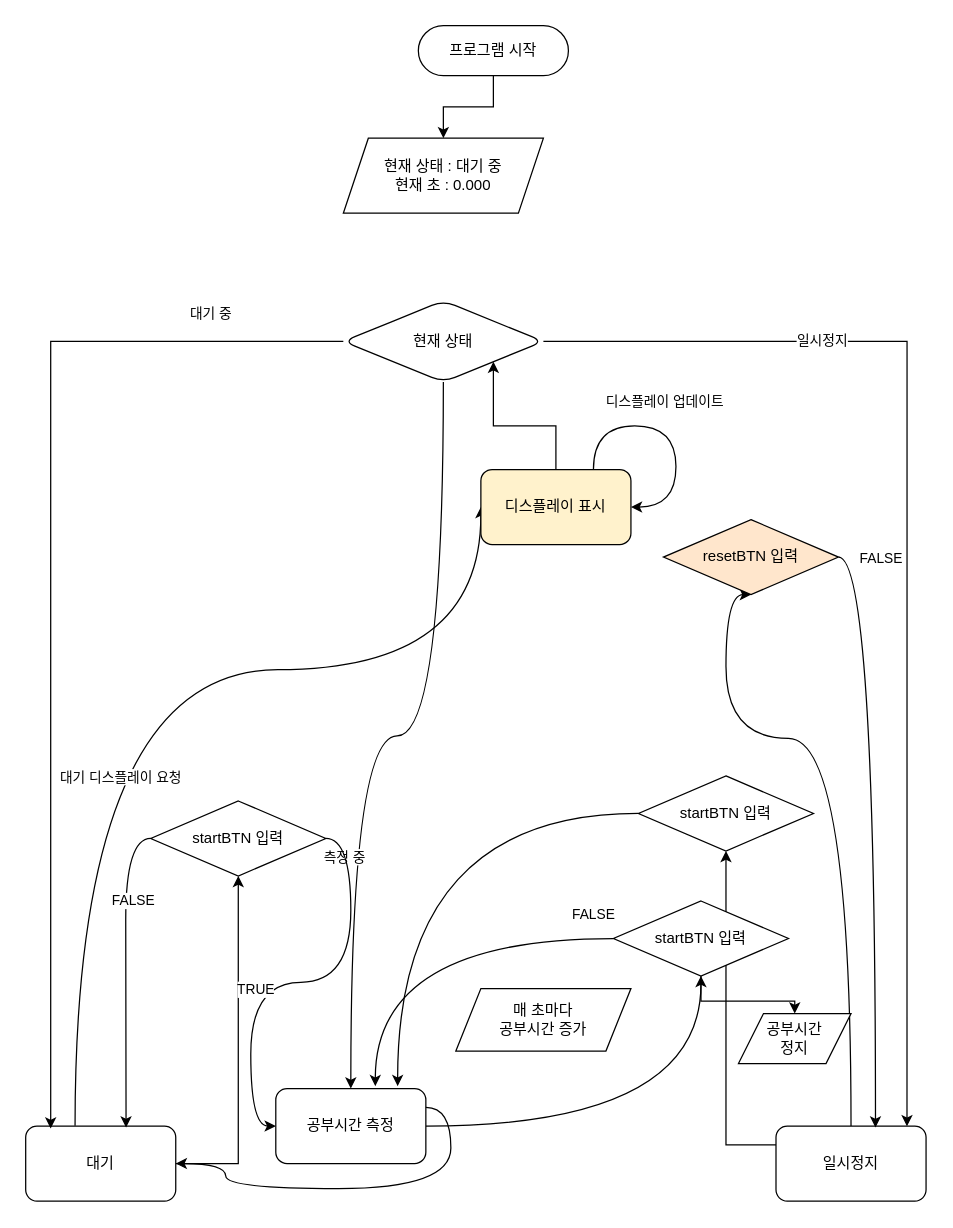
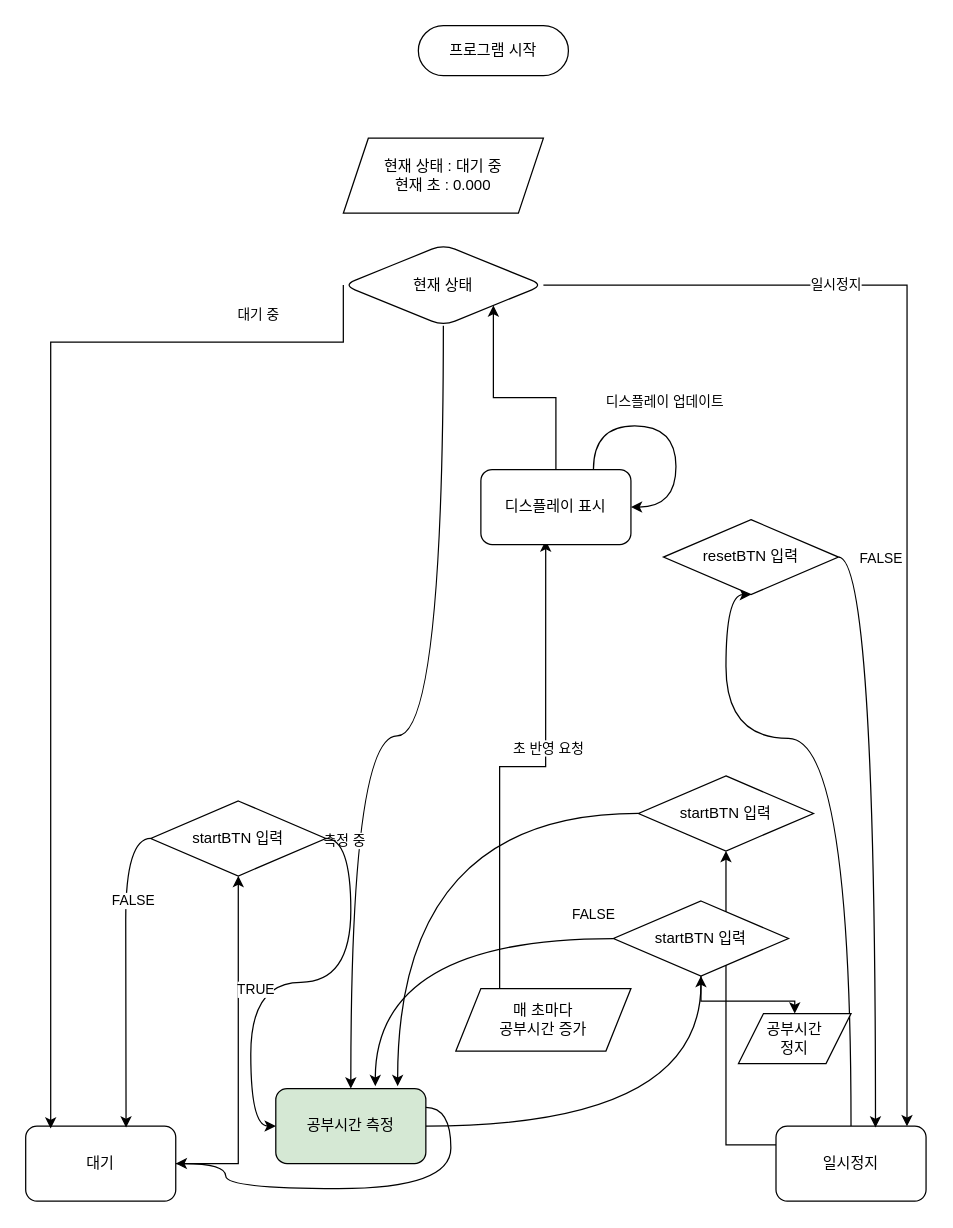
(472, 107) -> none
(443, 341) -> (443, 285)
(556, 507) -> (556, 507)
(751, 557) -> (751, 557)
none -> (520, 766)
(128, 779) -> none
(351, 1126) -> (351, 1126)
